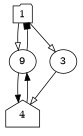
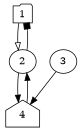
(40, 35) -> none
(23, 62) -> (23, 62)
(45, 85) -> (45, 85)
